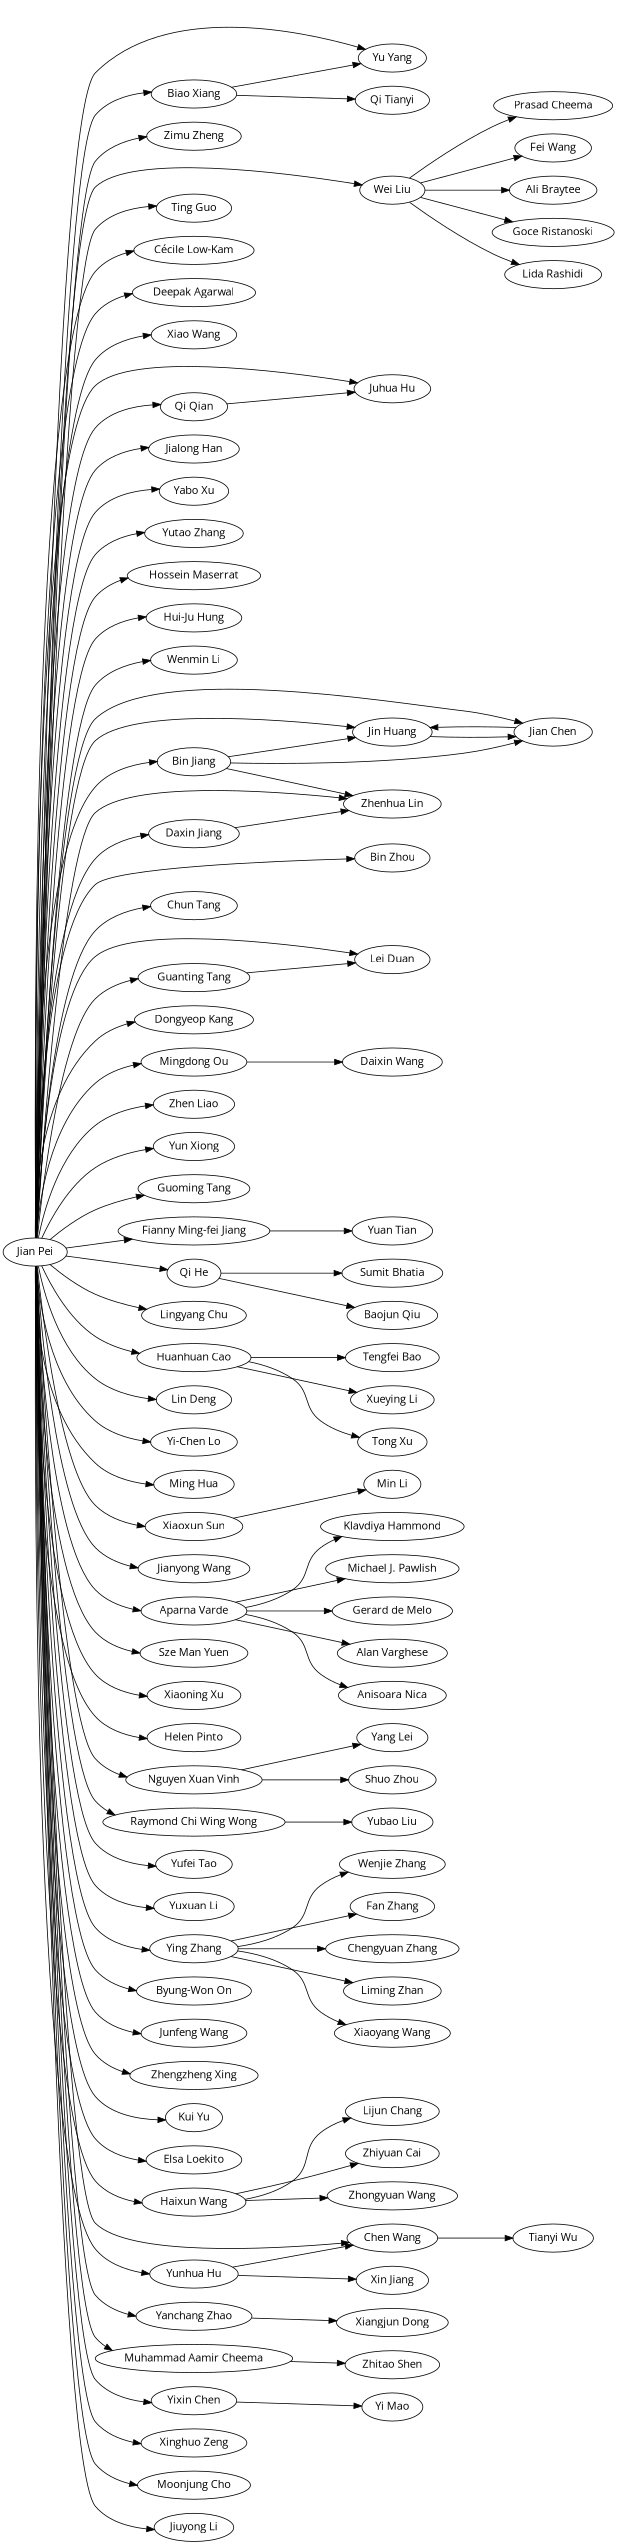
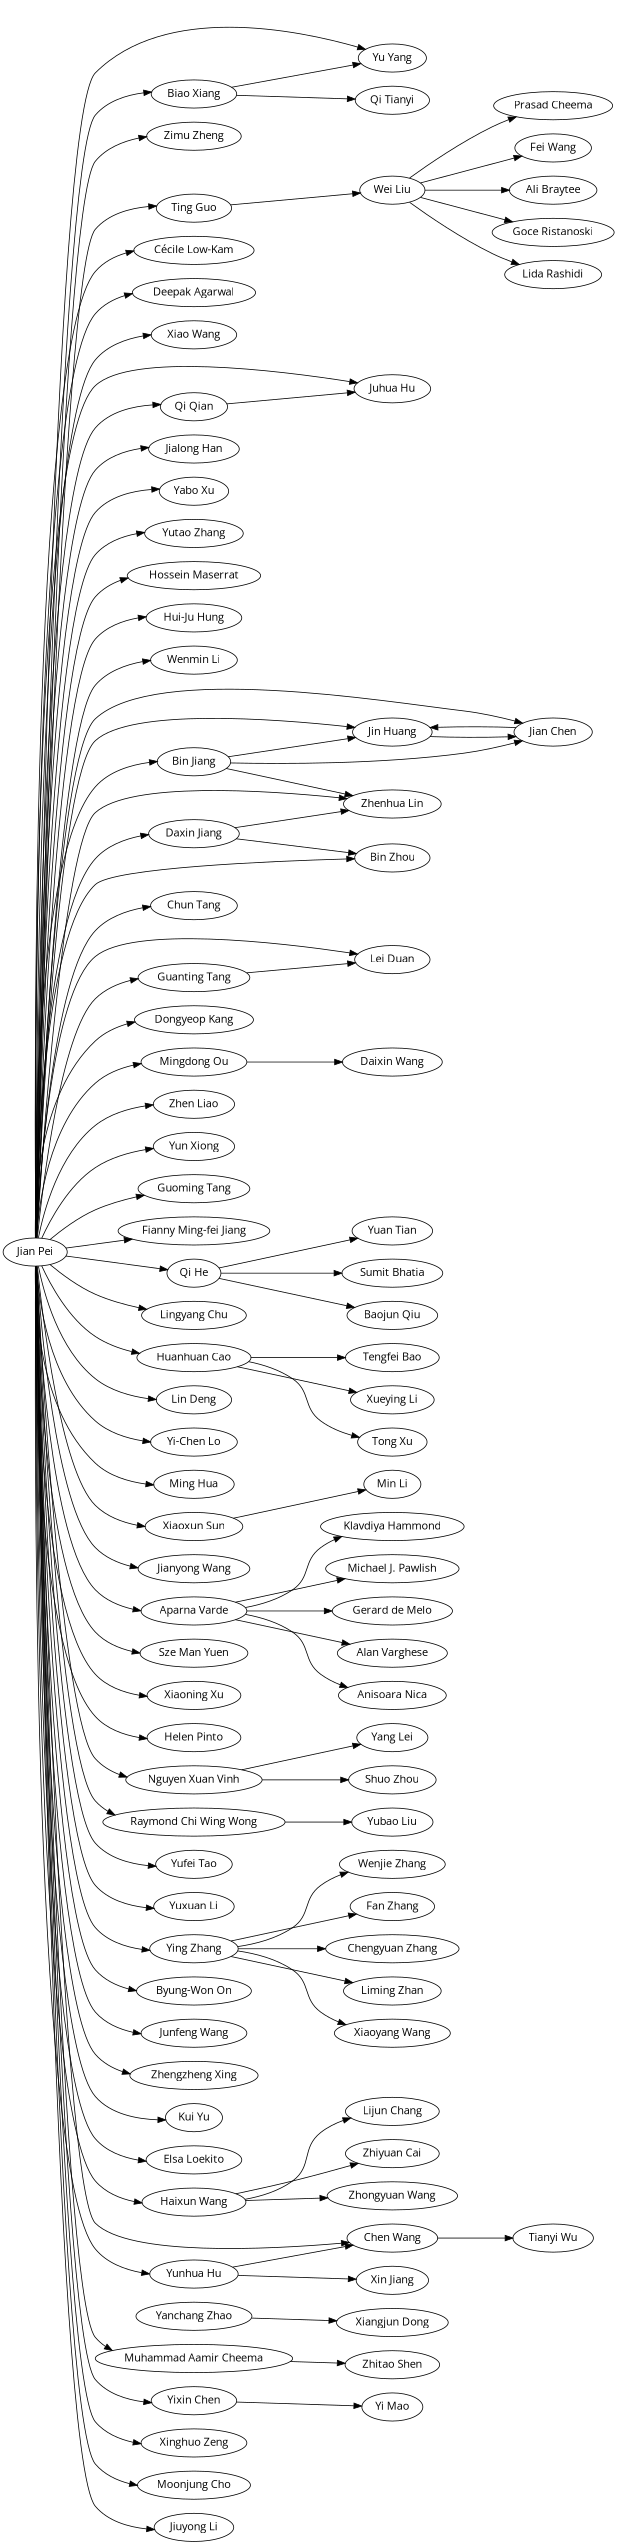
(56, 580) -> (292, 199)
none -> (292, 846)
(307, 1231) -> (285, 1254)
(53, 1801) -> none
